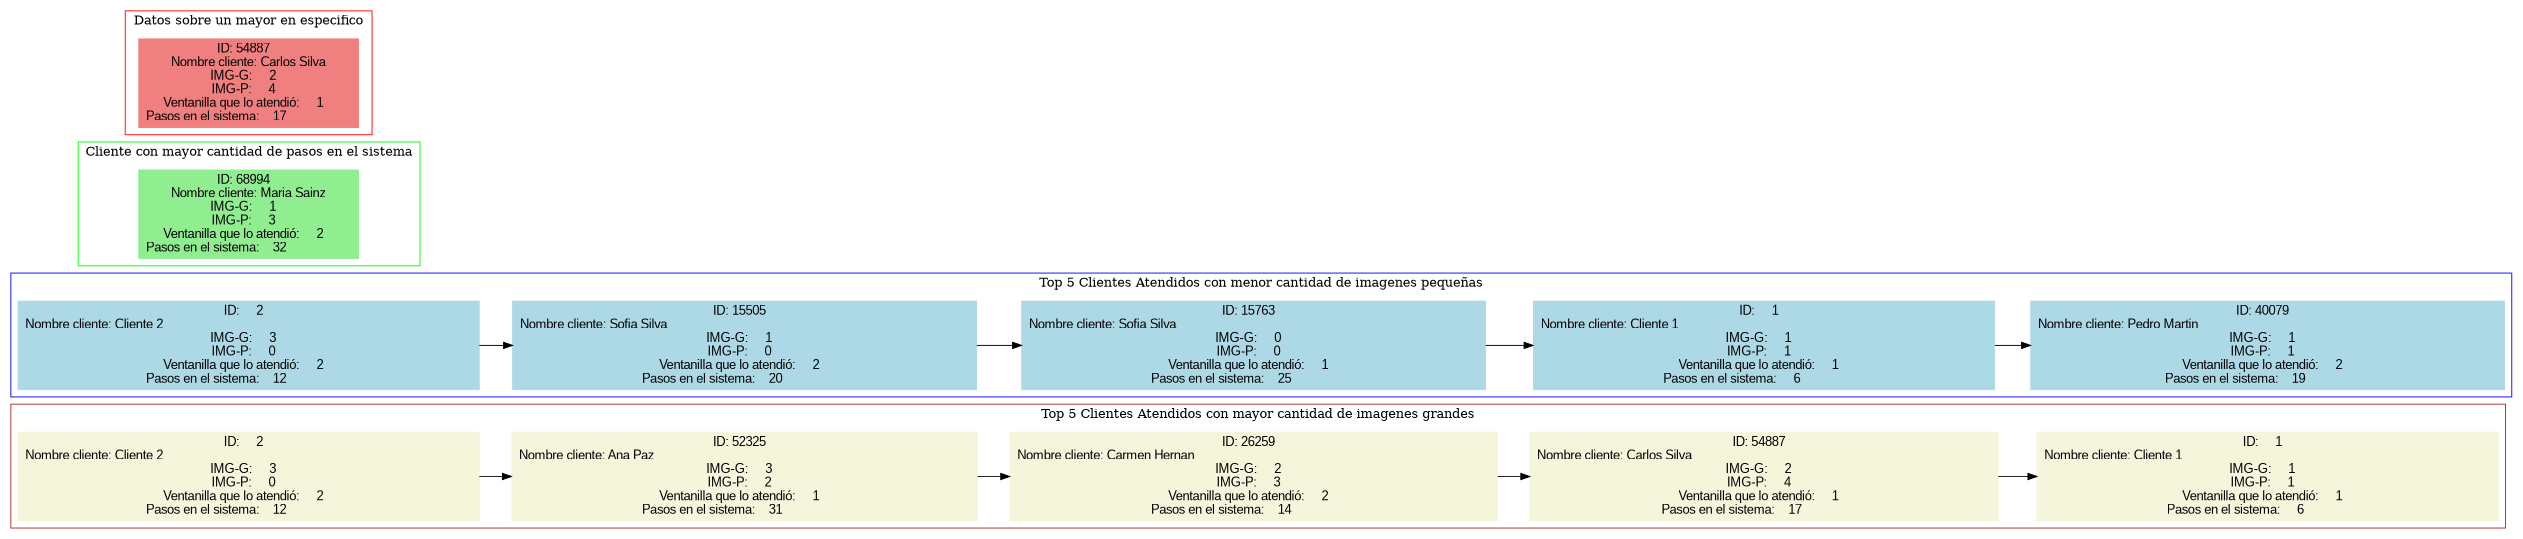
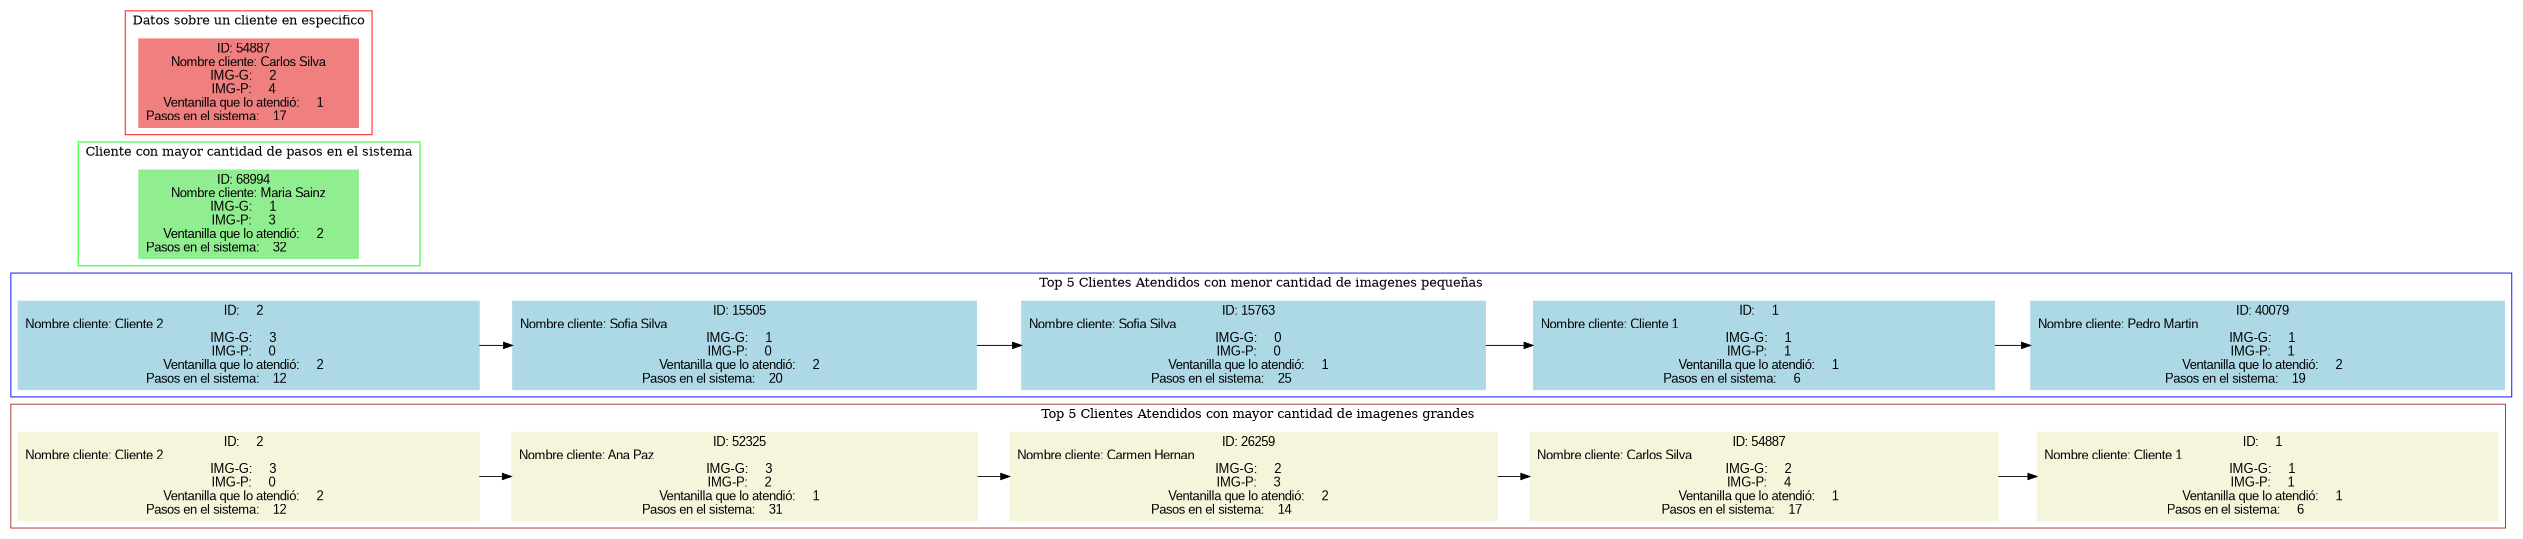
(249, 21) -> (249, 21)
